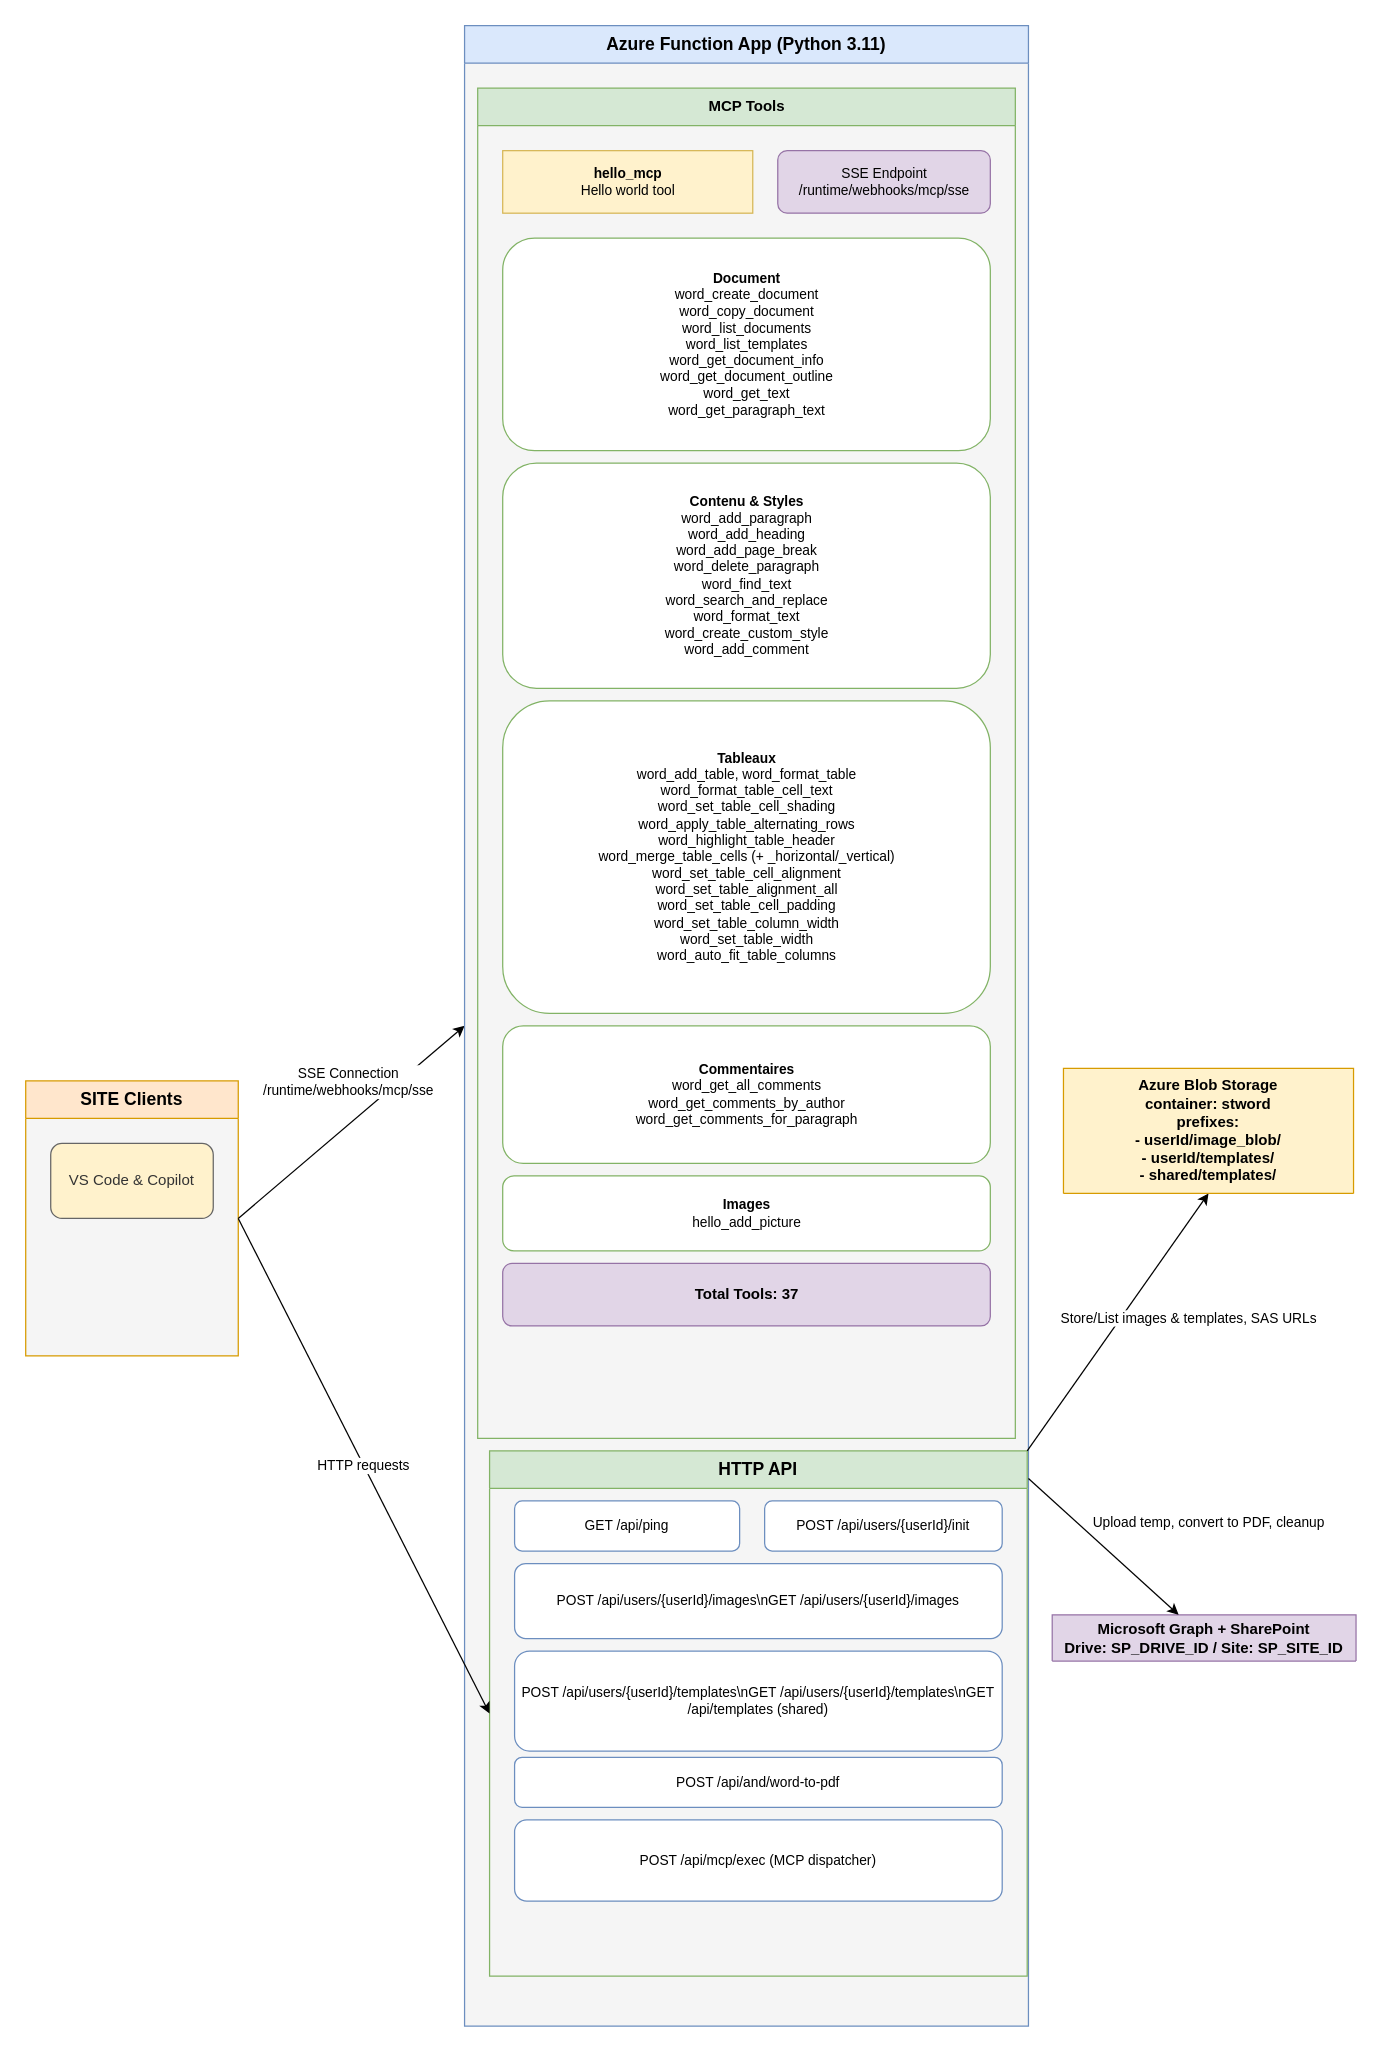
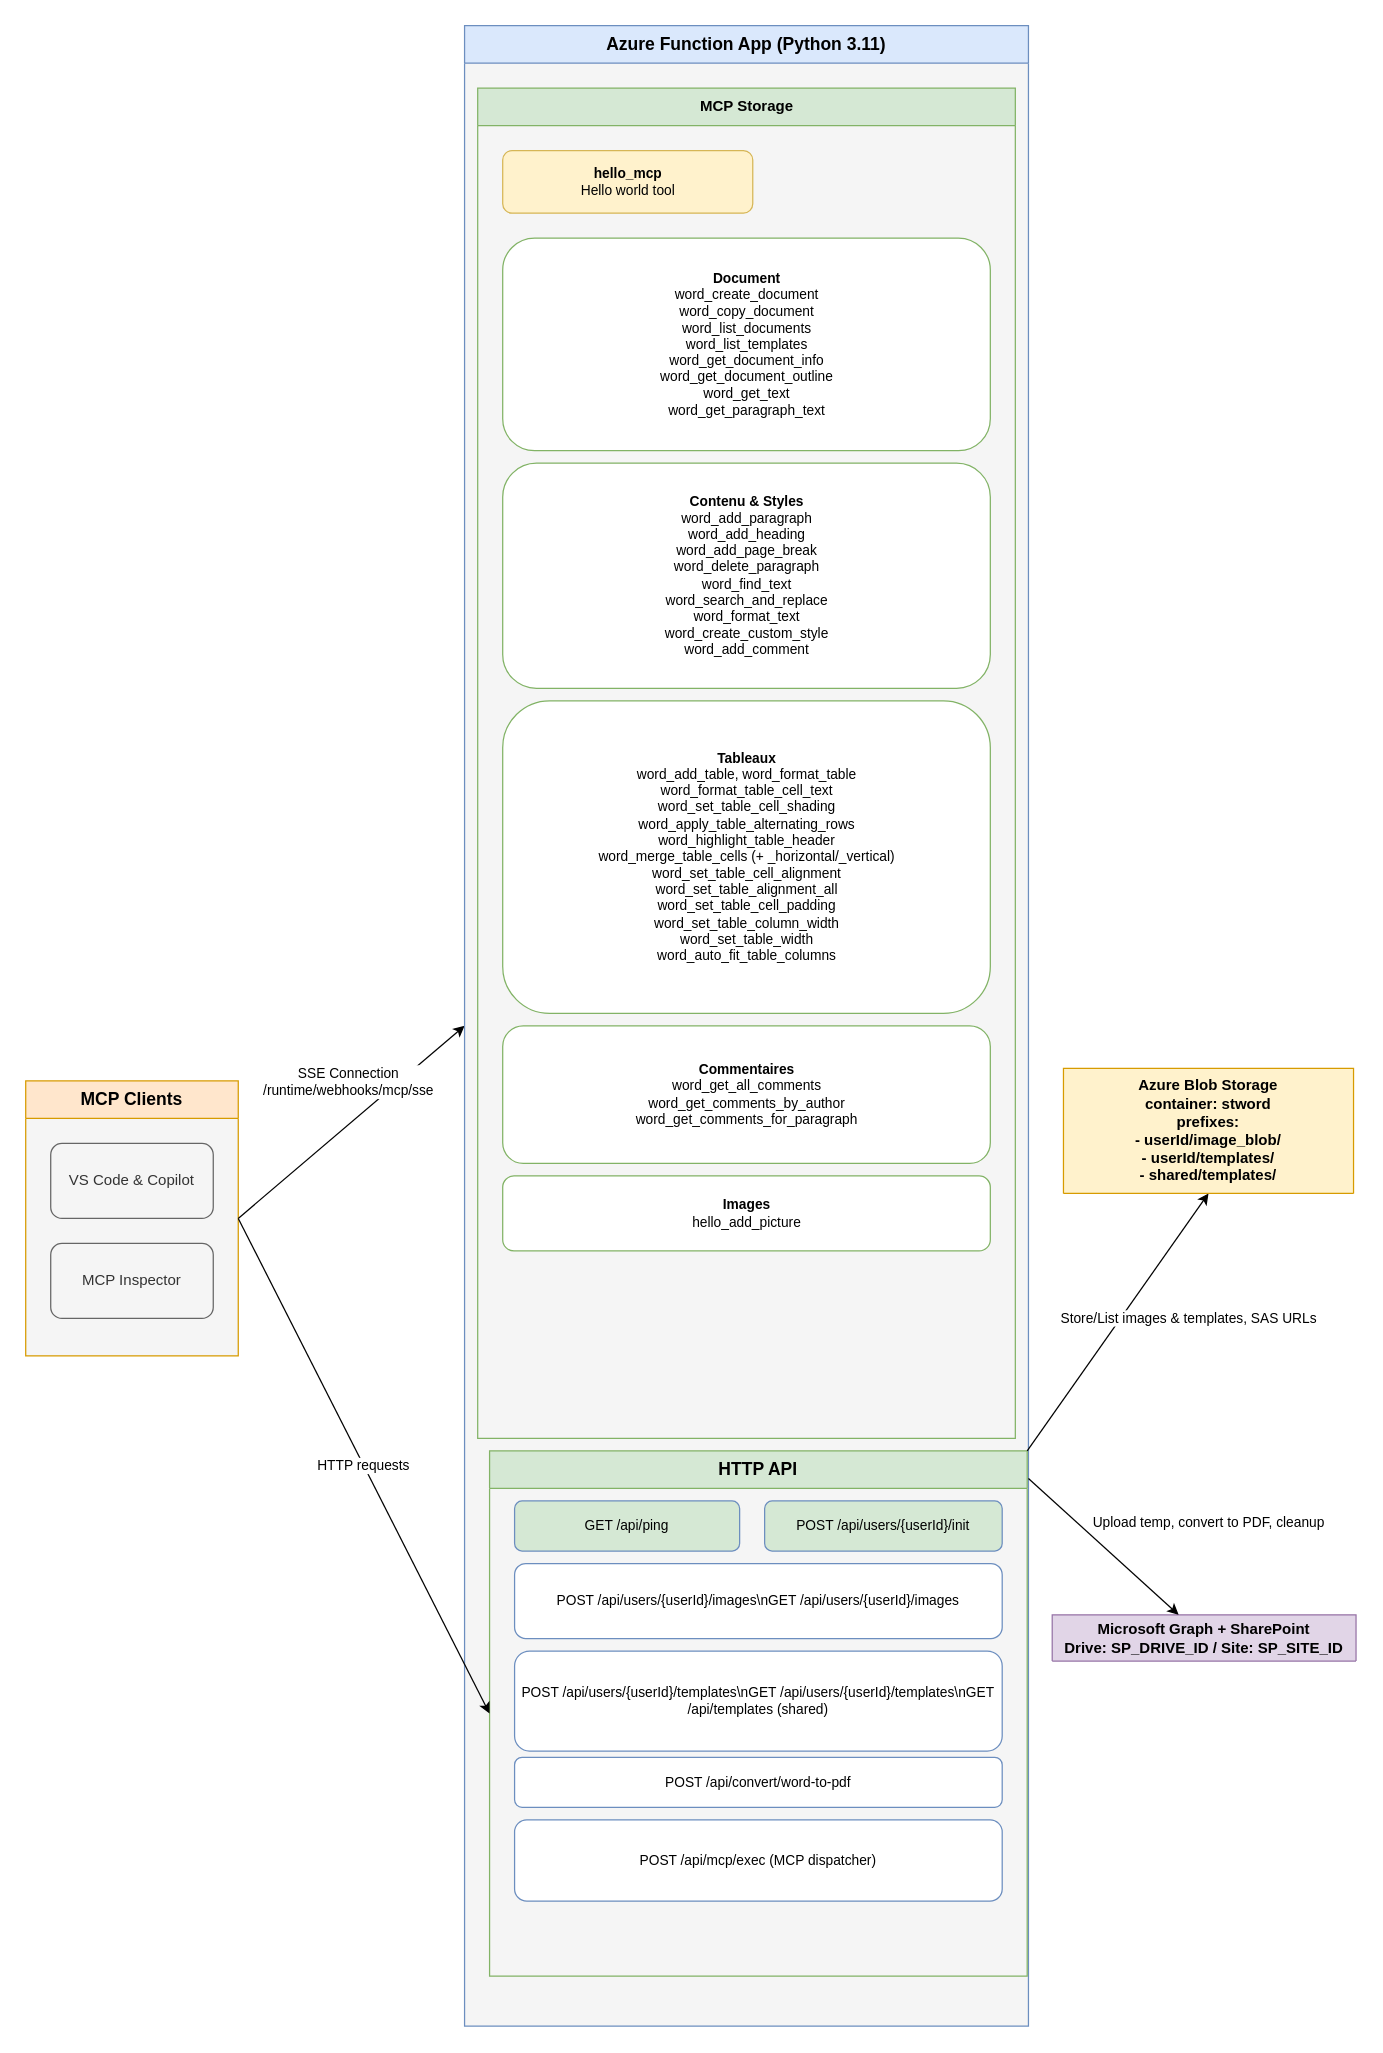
(747, 107) -> (747, 107)
(628, 182) -> (628, 182)
(884, 182) -> none
(132, 1099) -> (132, 1099)
(132, 1181) -> (132, 1181)
none -> (132, 1281)
(746, 1294) -> none
(627, 1526) -> (627, 1526)
(883, 1526) -> (883, 1526)
(758, 1782) -> (758, 1782)
